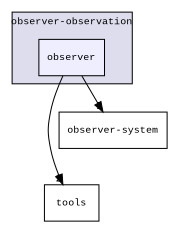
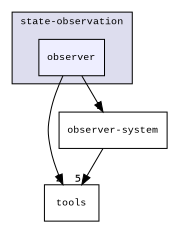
(72, 22) -> (72, 22)
none -> (95, 162)
